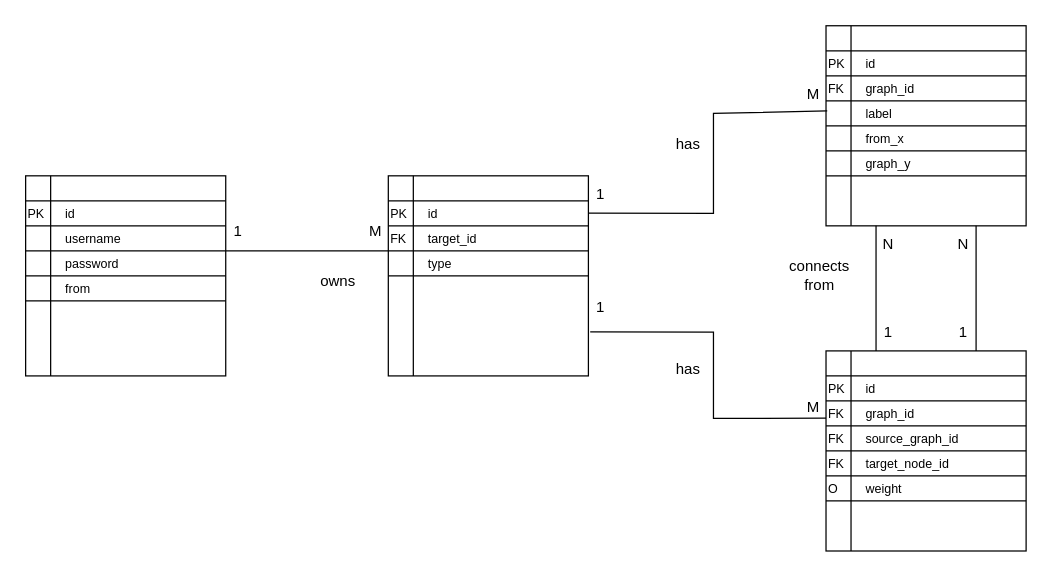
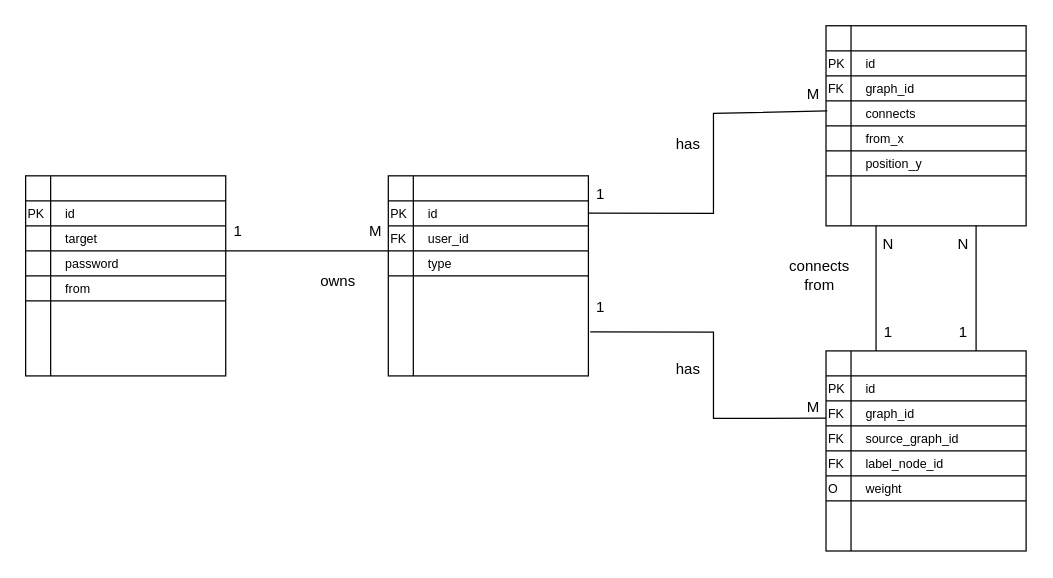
(883, 113) -> (899, 113)
(895, 163) -> (904, 163)
(99, 238) -> (91, 238)
(464, 238) -> (456, 238)
(922, 463) -> (914, 463)
